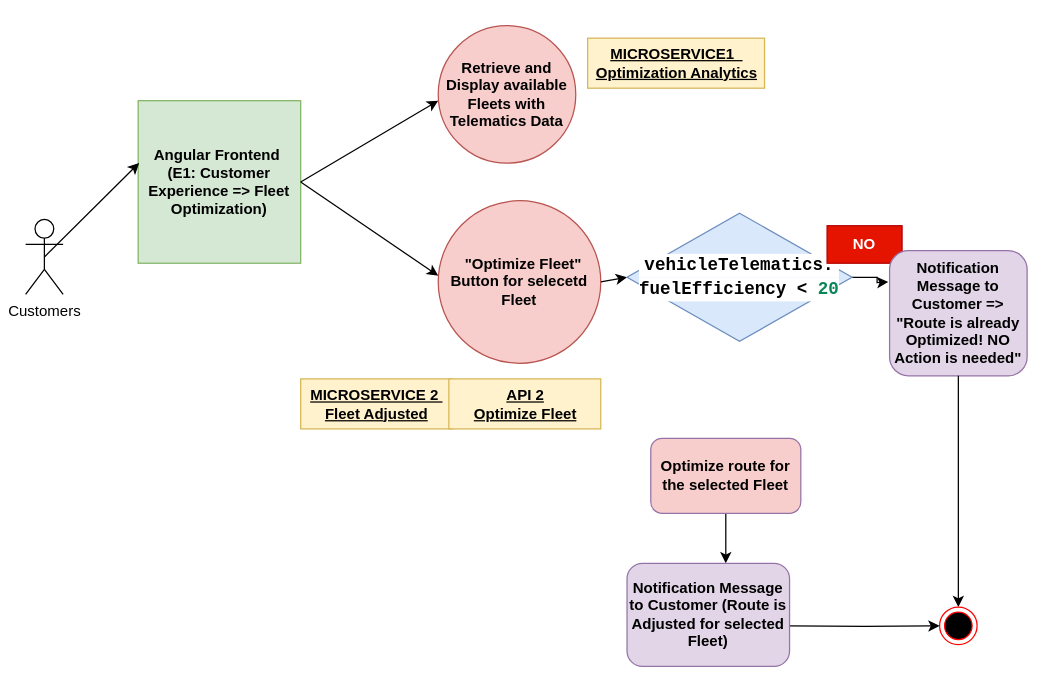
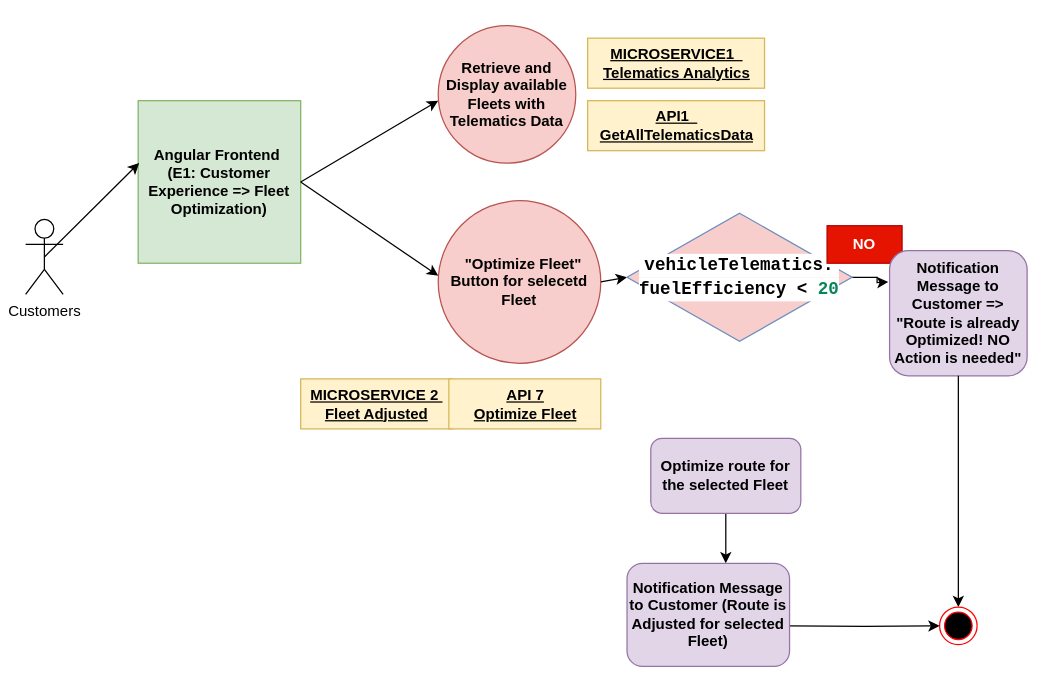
(677, 63) -> (677, 63)
none -> (676, 126)
(739, 277) -> (739, 277)
(526, 404) -> (526, 404)
(726, 476) -> (726, 476)
